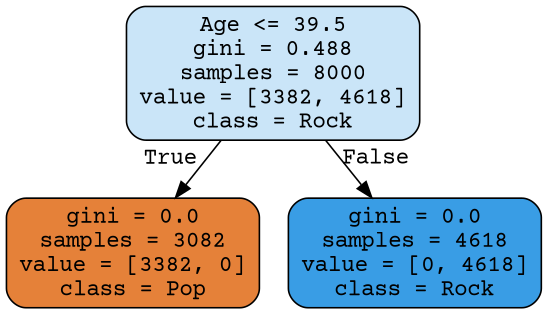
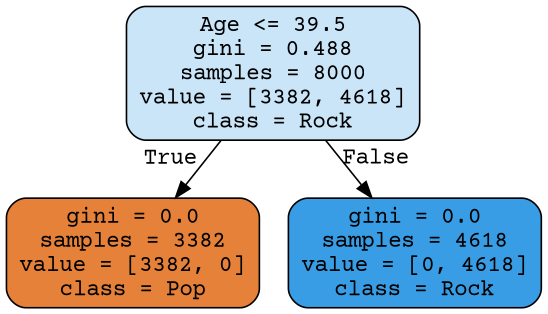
(133, 253) -> (133, 253)
